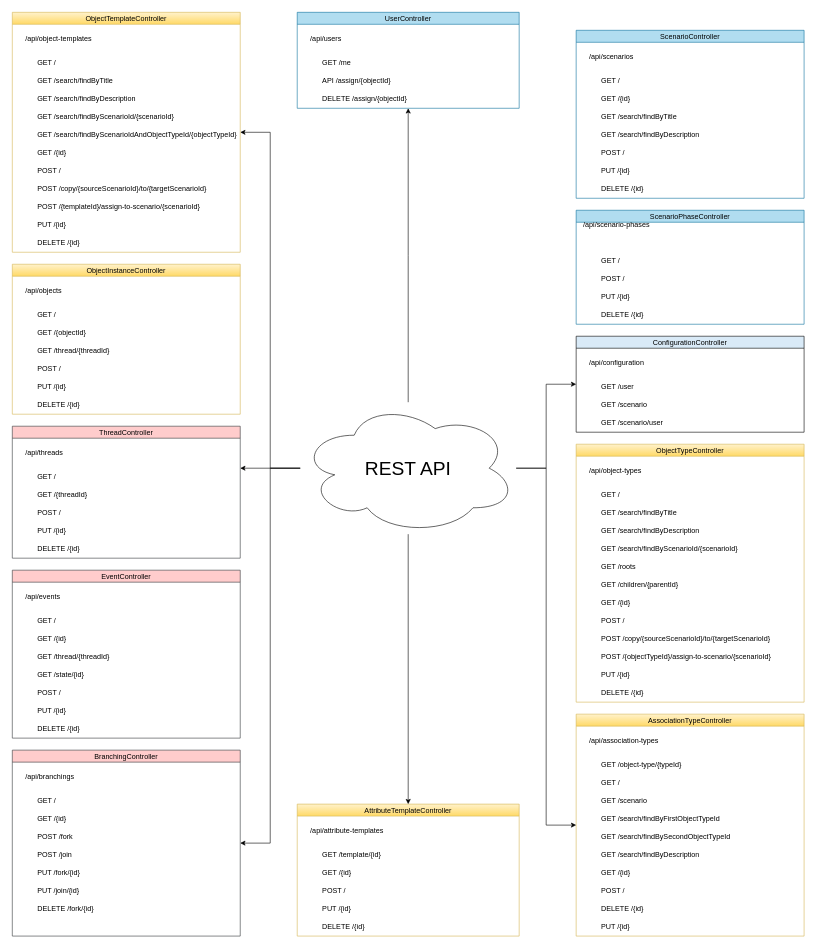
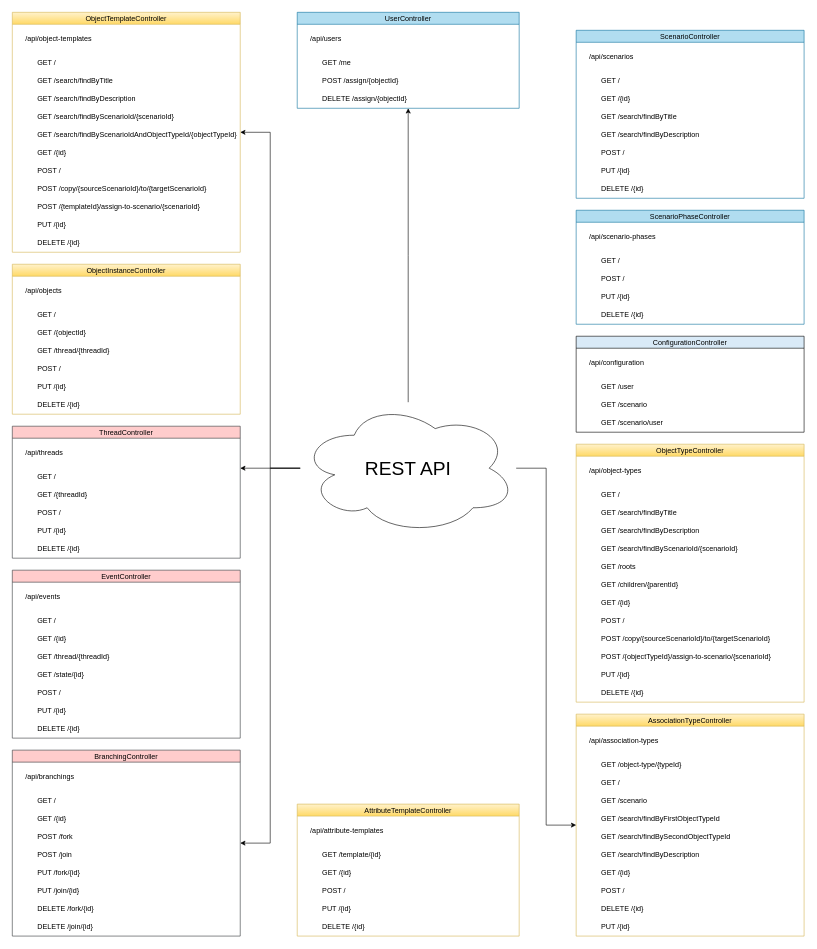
(365, 81) -> (367, 81)
(678, 225) -> (684, 237)
(546, 384) -> none
(408, 798) -> none
none -> (126, 927)
